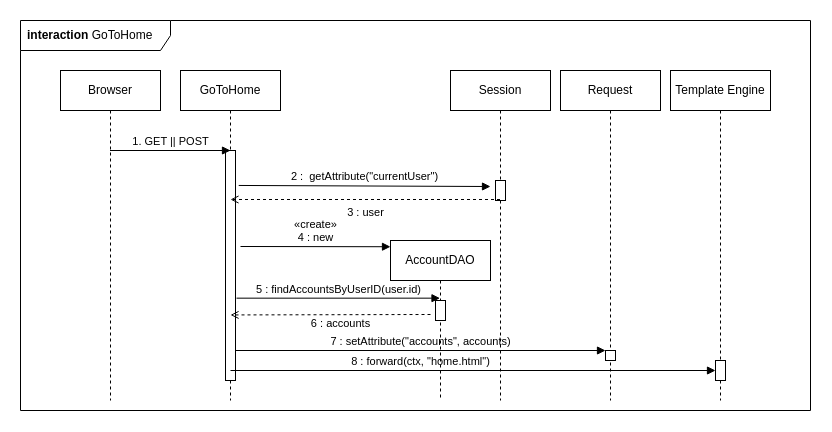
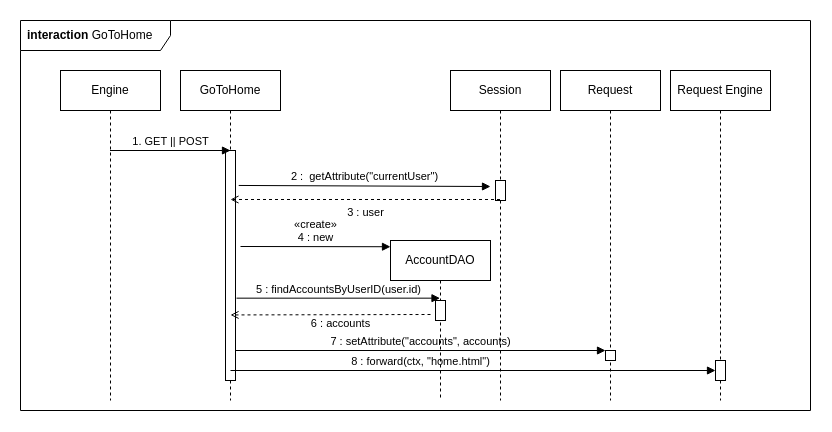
(111, 91) -> (111, 91)
(721, 91) -> (721, 91)
